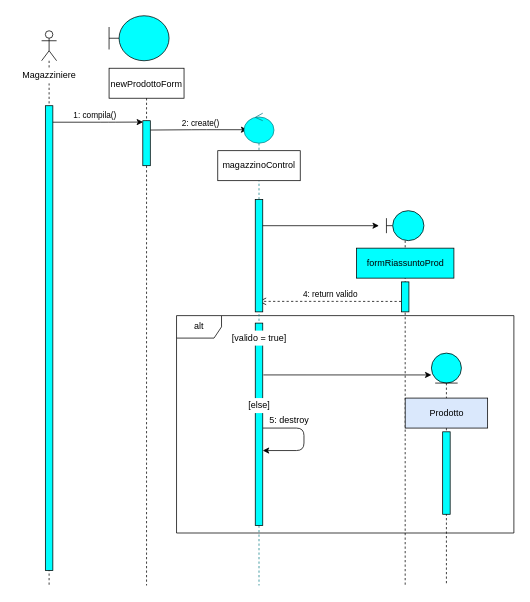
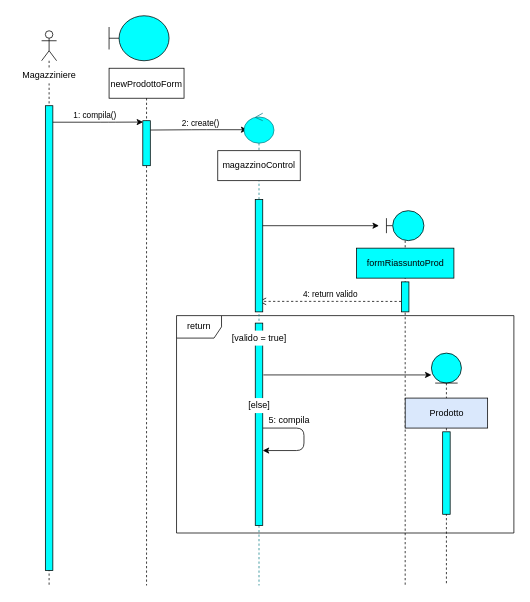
(199, 327) -> (199, 327)
(290, 420) -> (290, 420)
